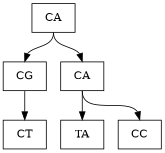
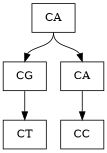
(82, 135) -> none
